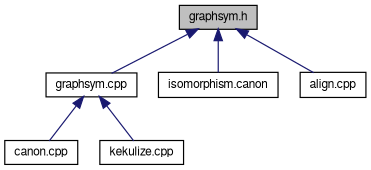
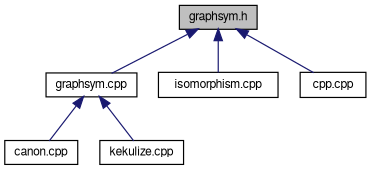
(218, 85) -> (218, 85)
(333, 85) -> (333, 85)
